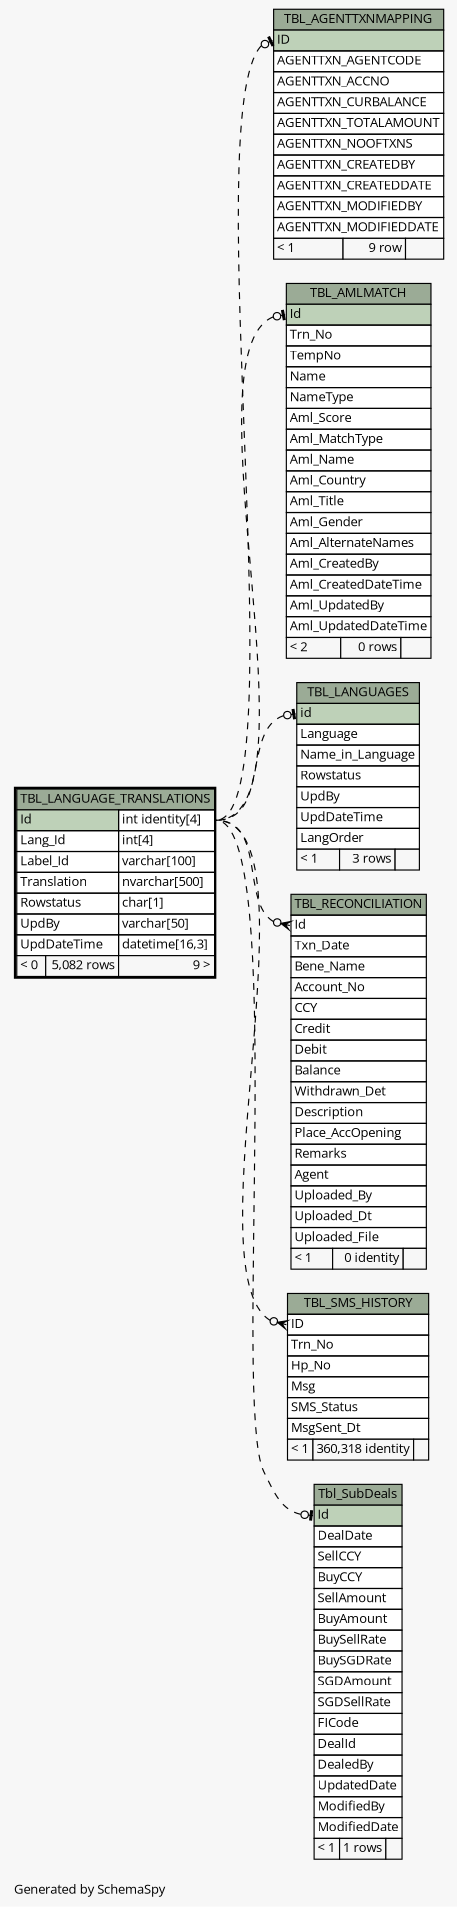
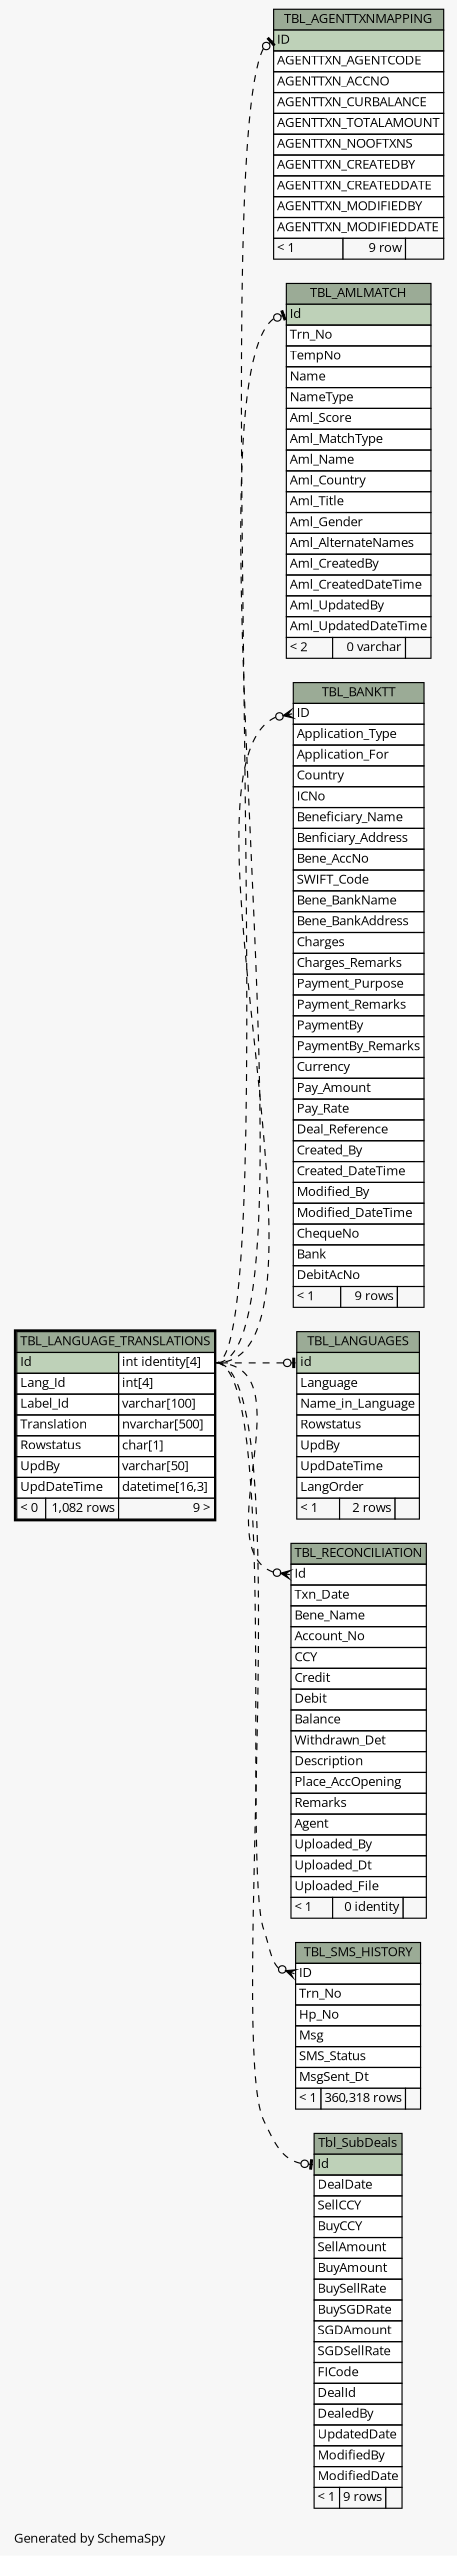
(378, 647) -> (374, 647)
(372, 859) -> (372, 1508)
(83, 965) -> (83, 1508)
none -> (358, 995)
(363, 1449) -> (363, 2098)
(363, 1848) -> (363, 2497)
